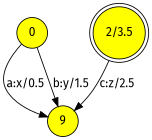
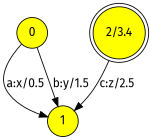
(119, 33) -> (119, 33)
(63, 121) -> (63, 121)
